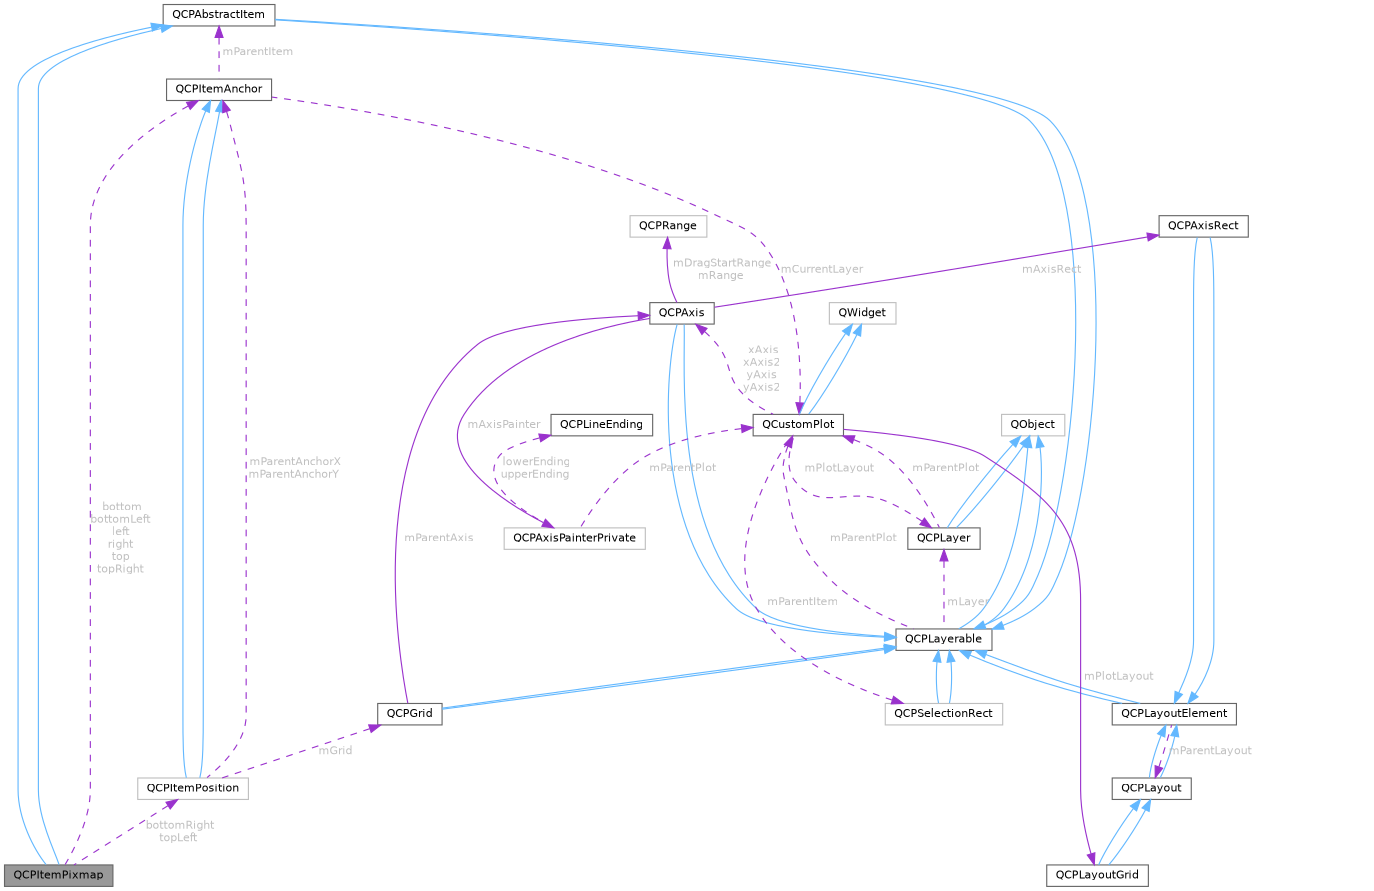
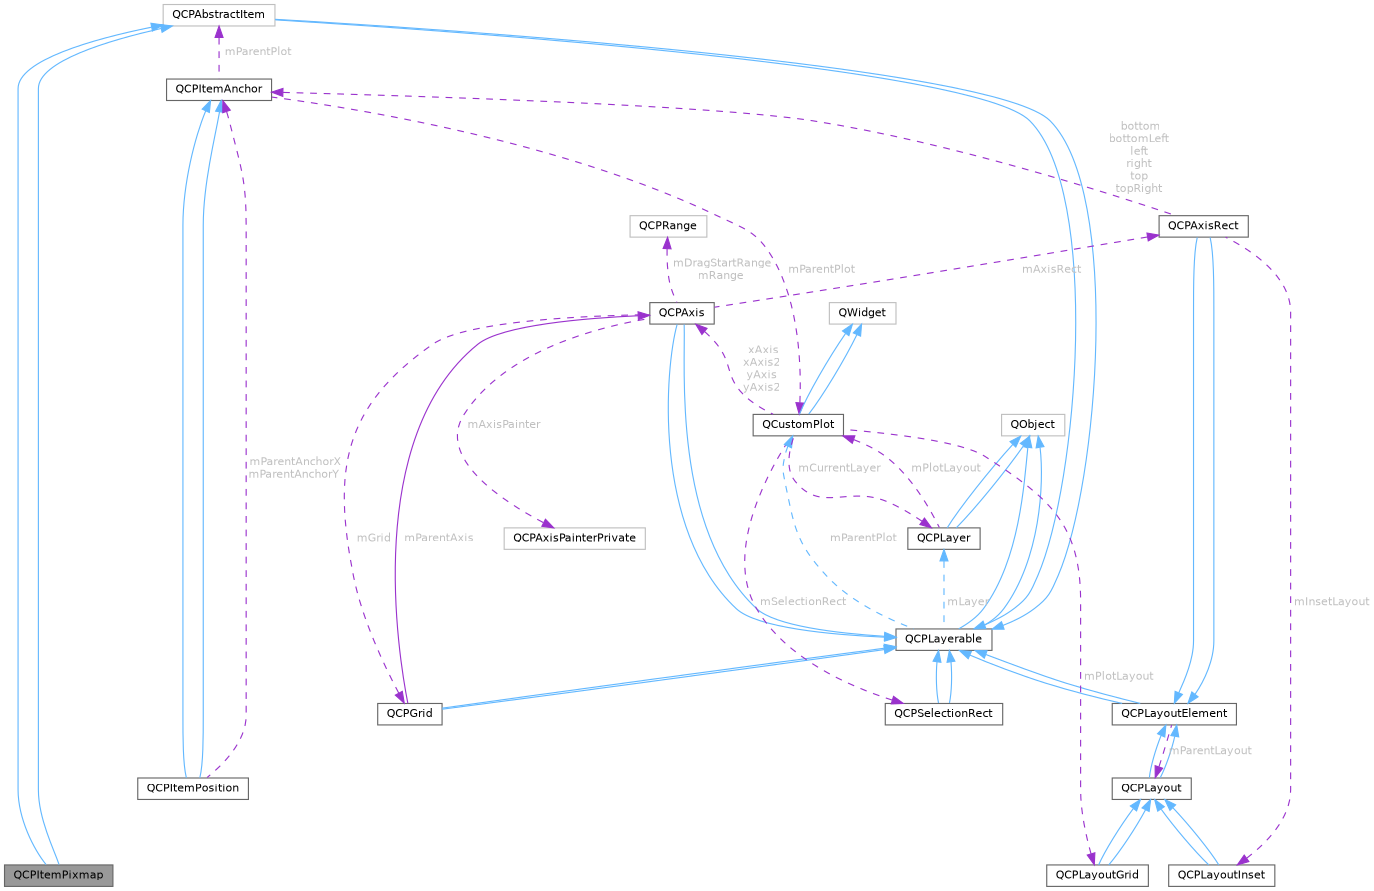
(219, 15) -> (219, 15)
(257, 53) -> (257, 53)
(820, 270) -> (820, 270)
(931, 273) -> (931, 273)
(669, 276) -> (669, 276)
(485, 389) -> (485, 389)
(602, 425) -> none
(647, 456) -> none
(90, 467) -> (736, 113)
(838, 469) -> (838, 469)
(945, 469) -> (945, 469)
(814, 561) -> (814, 561)
(1077, 564) -> (1077, 564)
(944, 595) -> (944, 595)
(802, 602) -> (802, 602)
(944, 714) -> (944, 714)
(296, 753) -> (372, 403)
(193, 789) -> (193, 789)
(121, 835) -> none
none -> (1222, 876)
